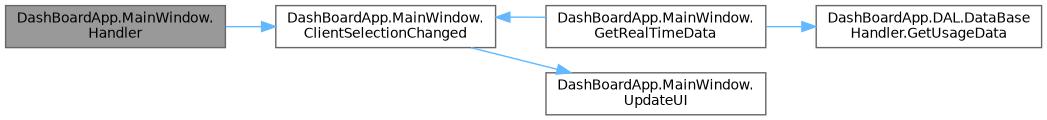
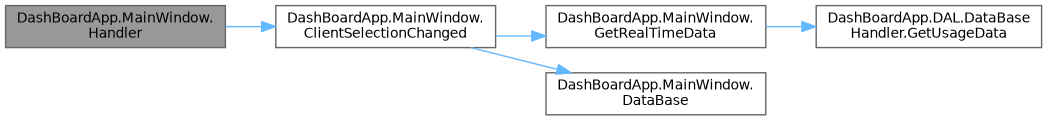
(528, 17) -> (514, 36)
(656, 94) -> (656, 94)
